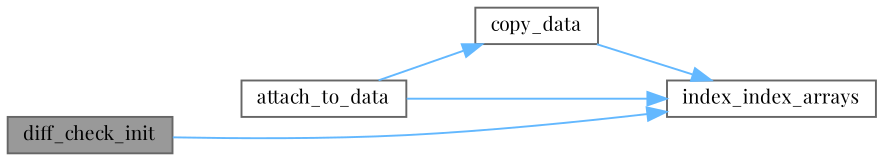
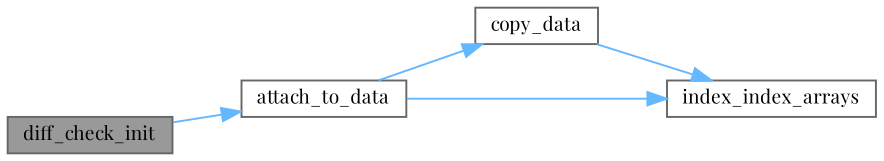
(410, 135) -> (197, 118)
